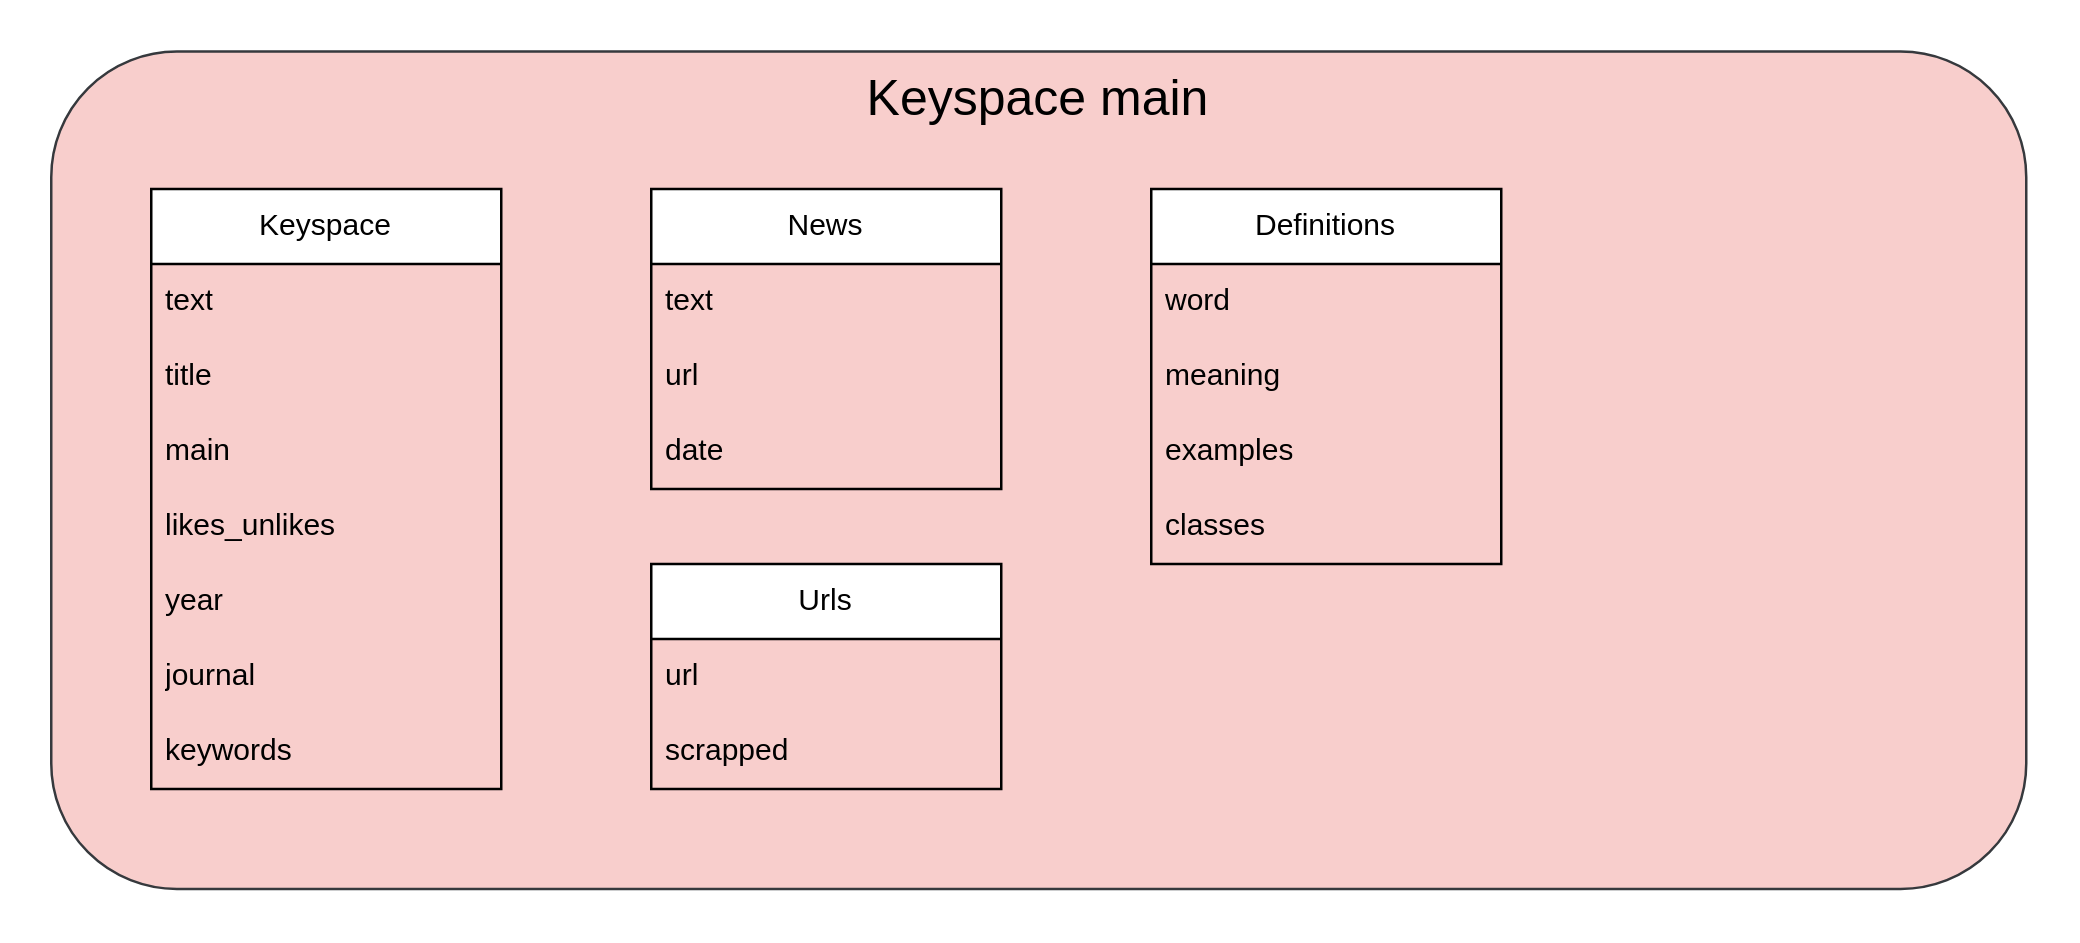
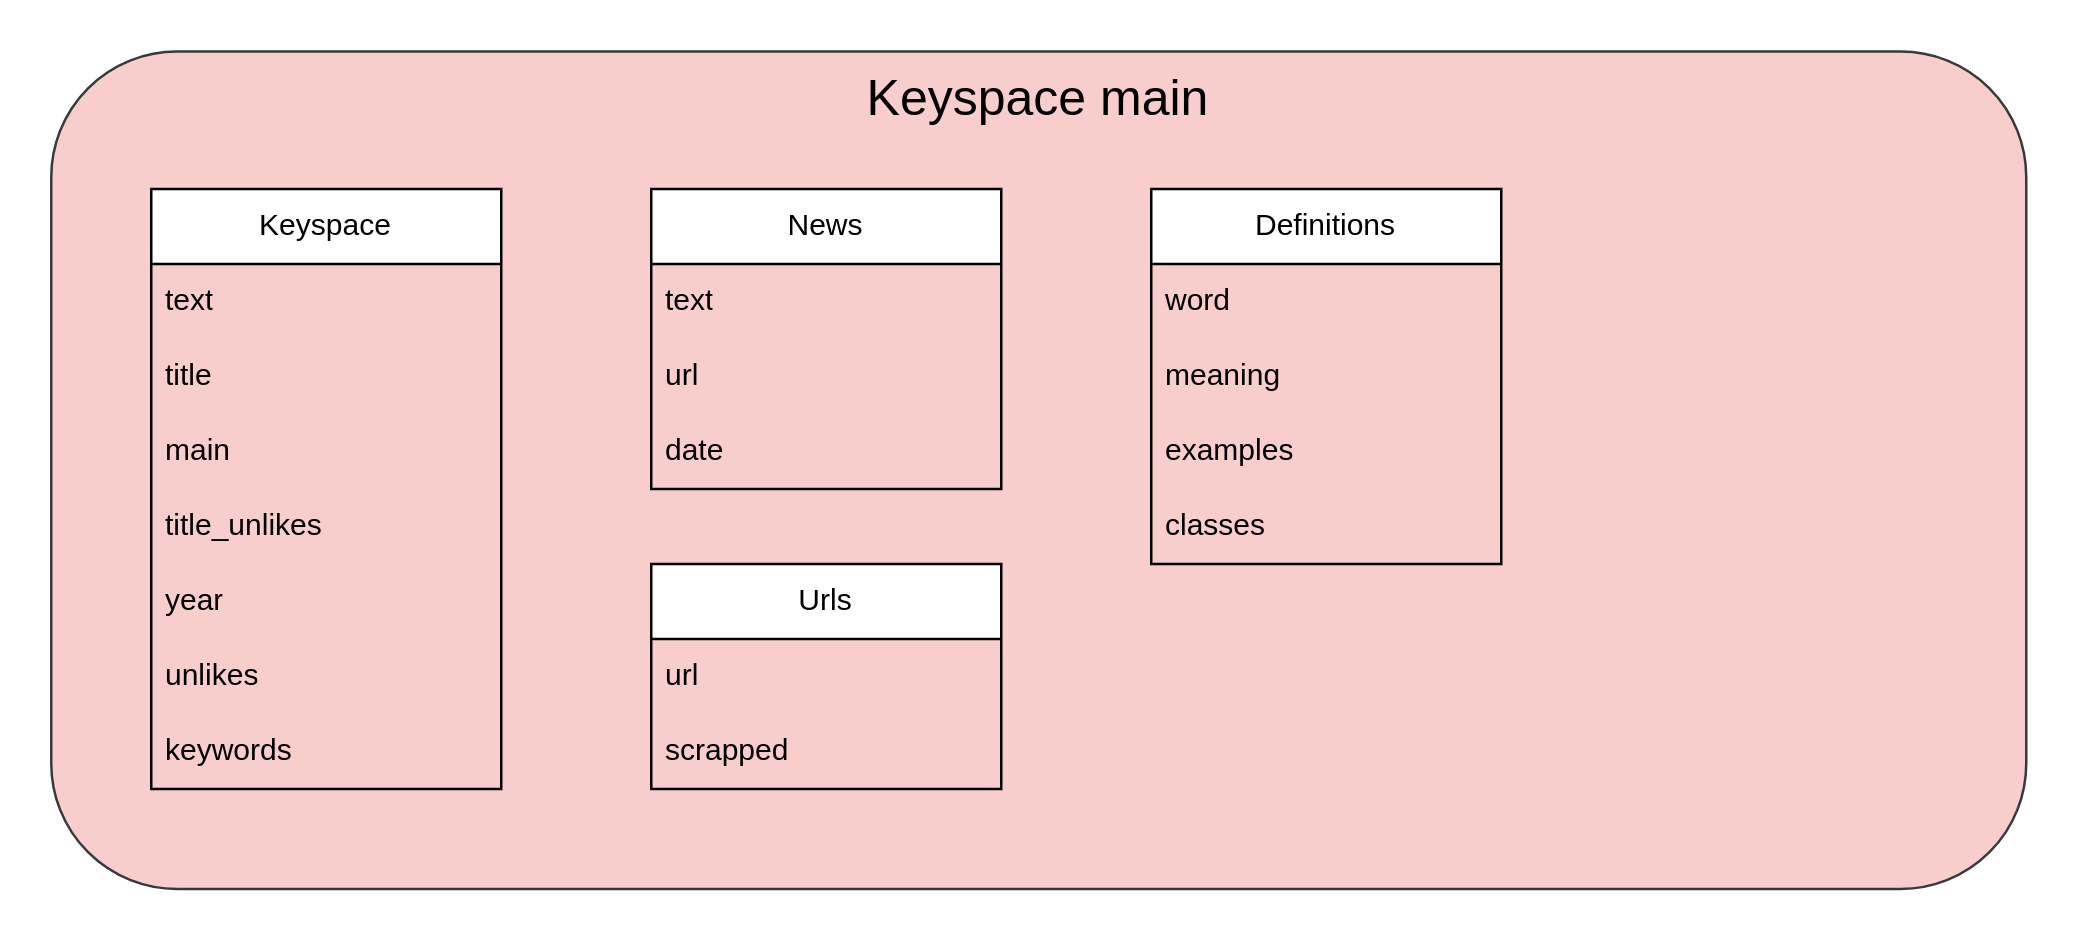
(260, 526) -> (260, 526)
(221, 676) -> (217, 676)
